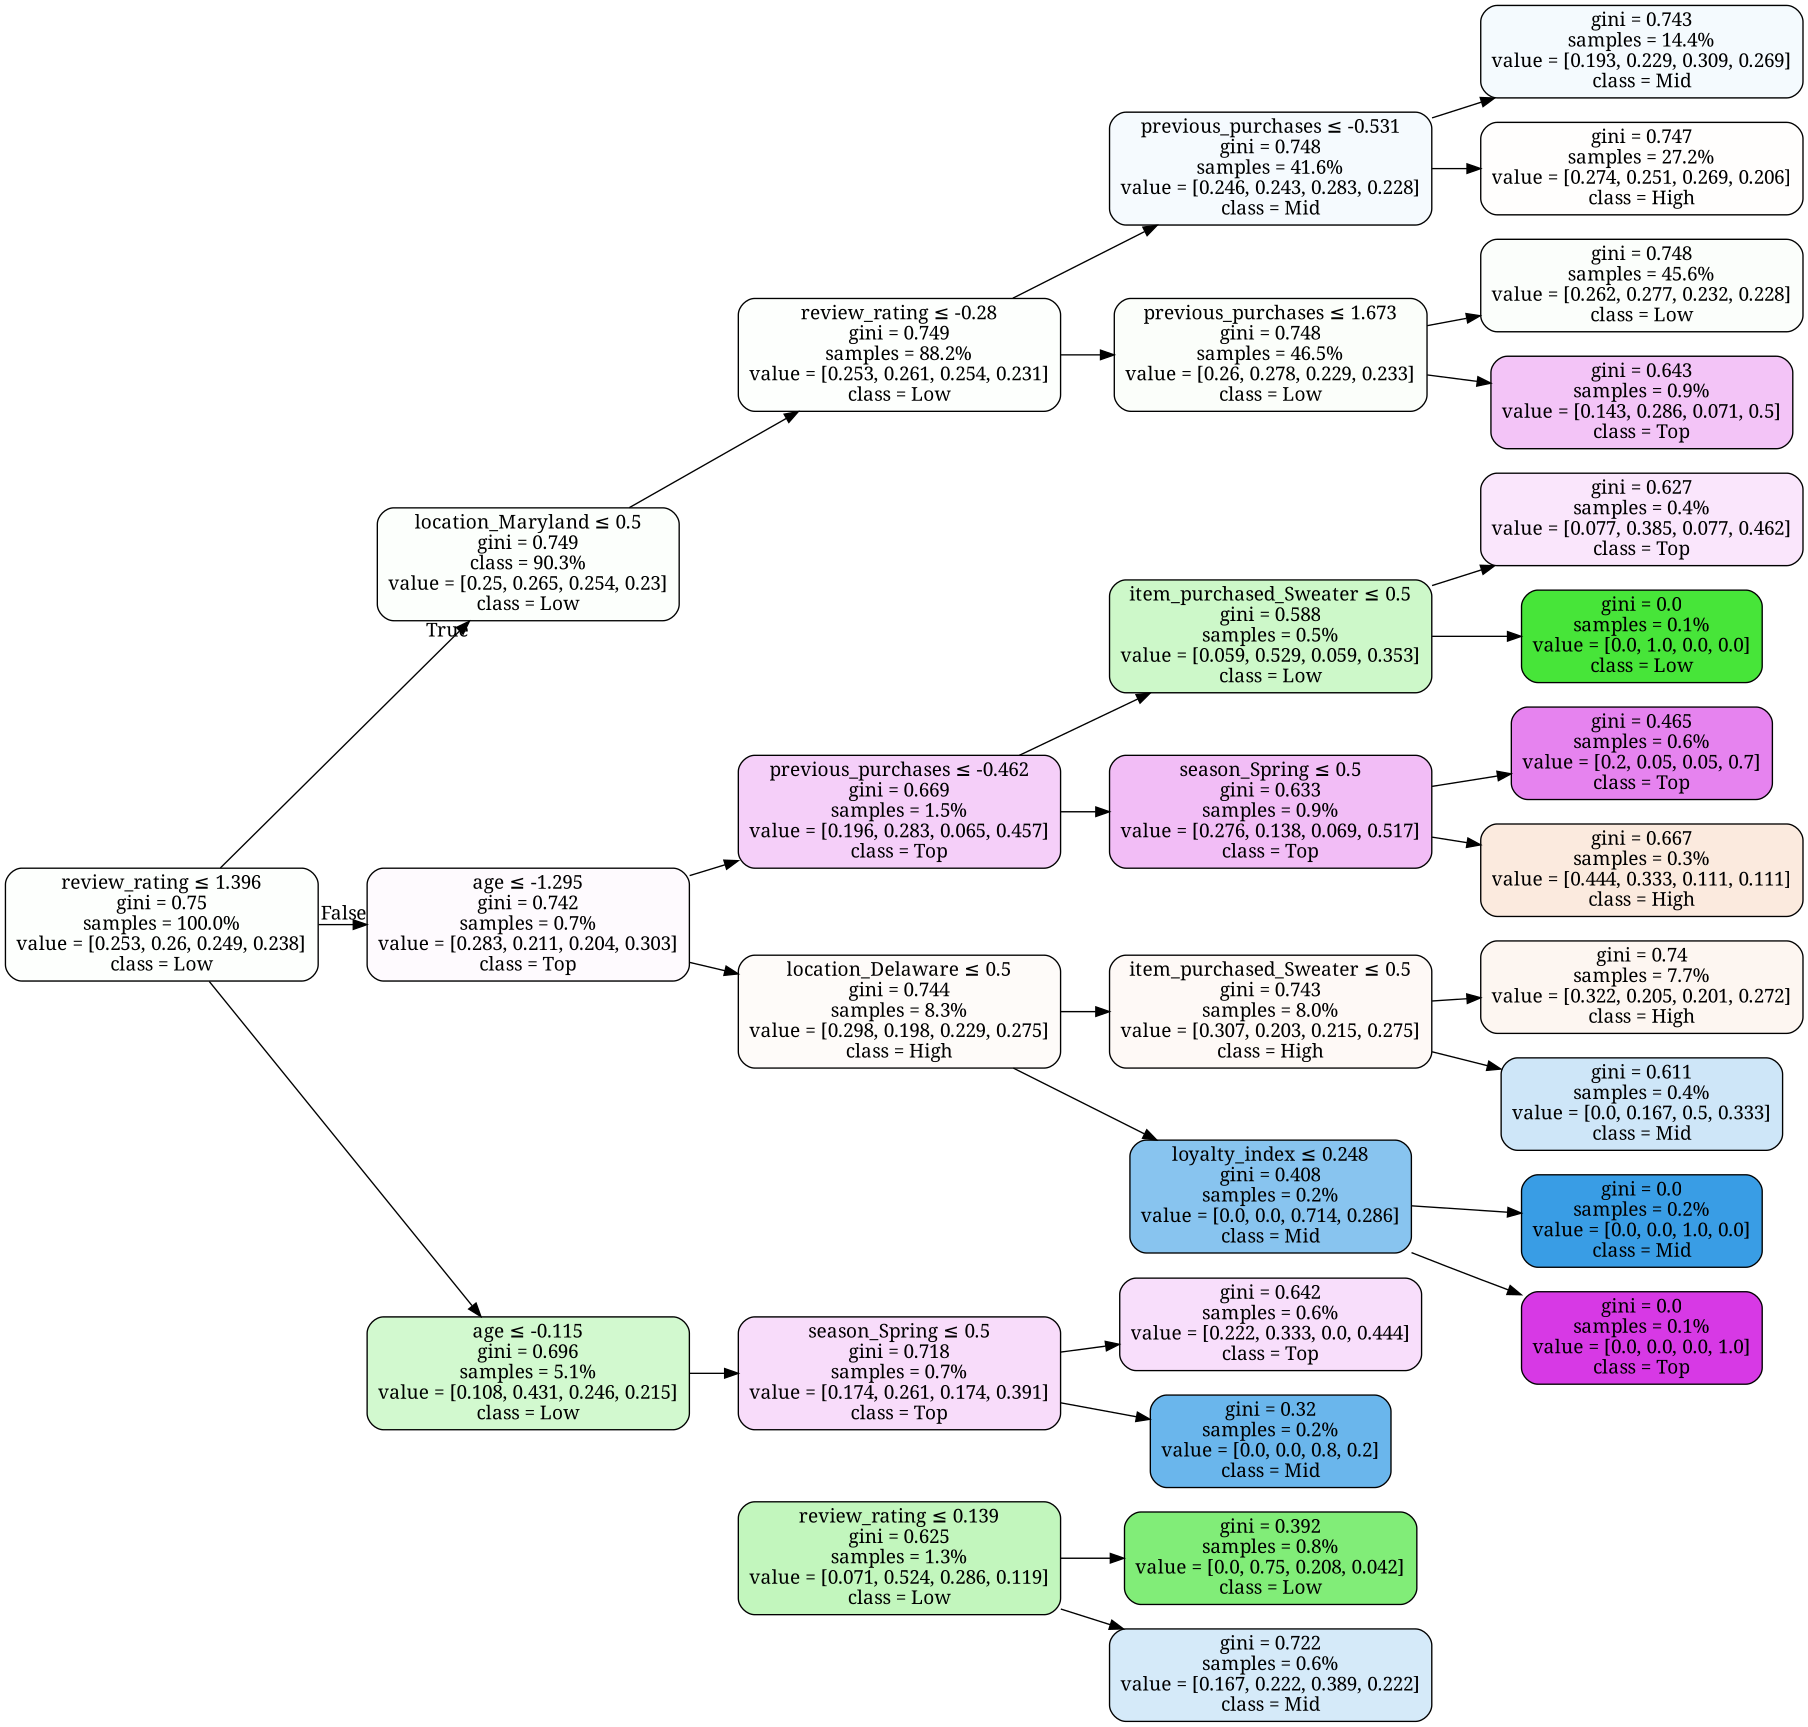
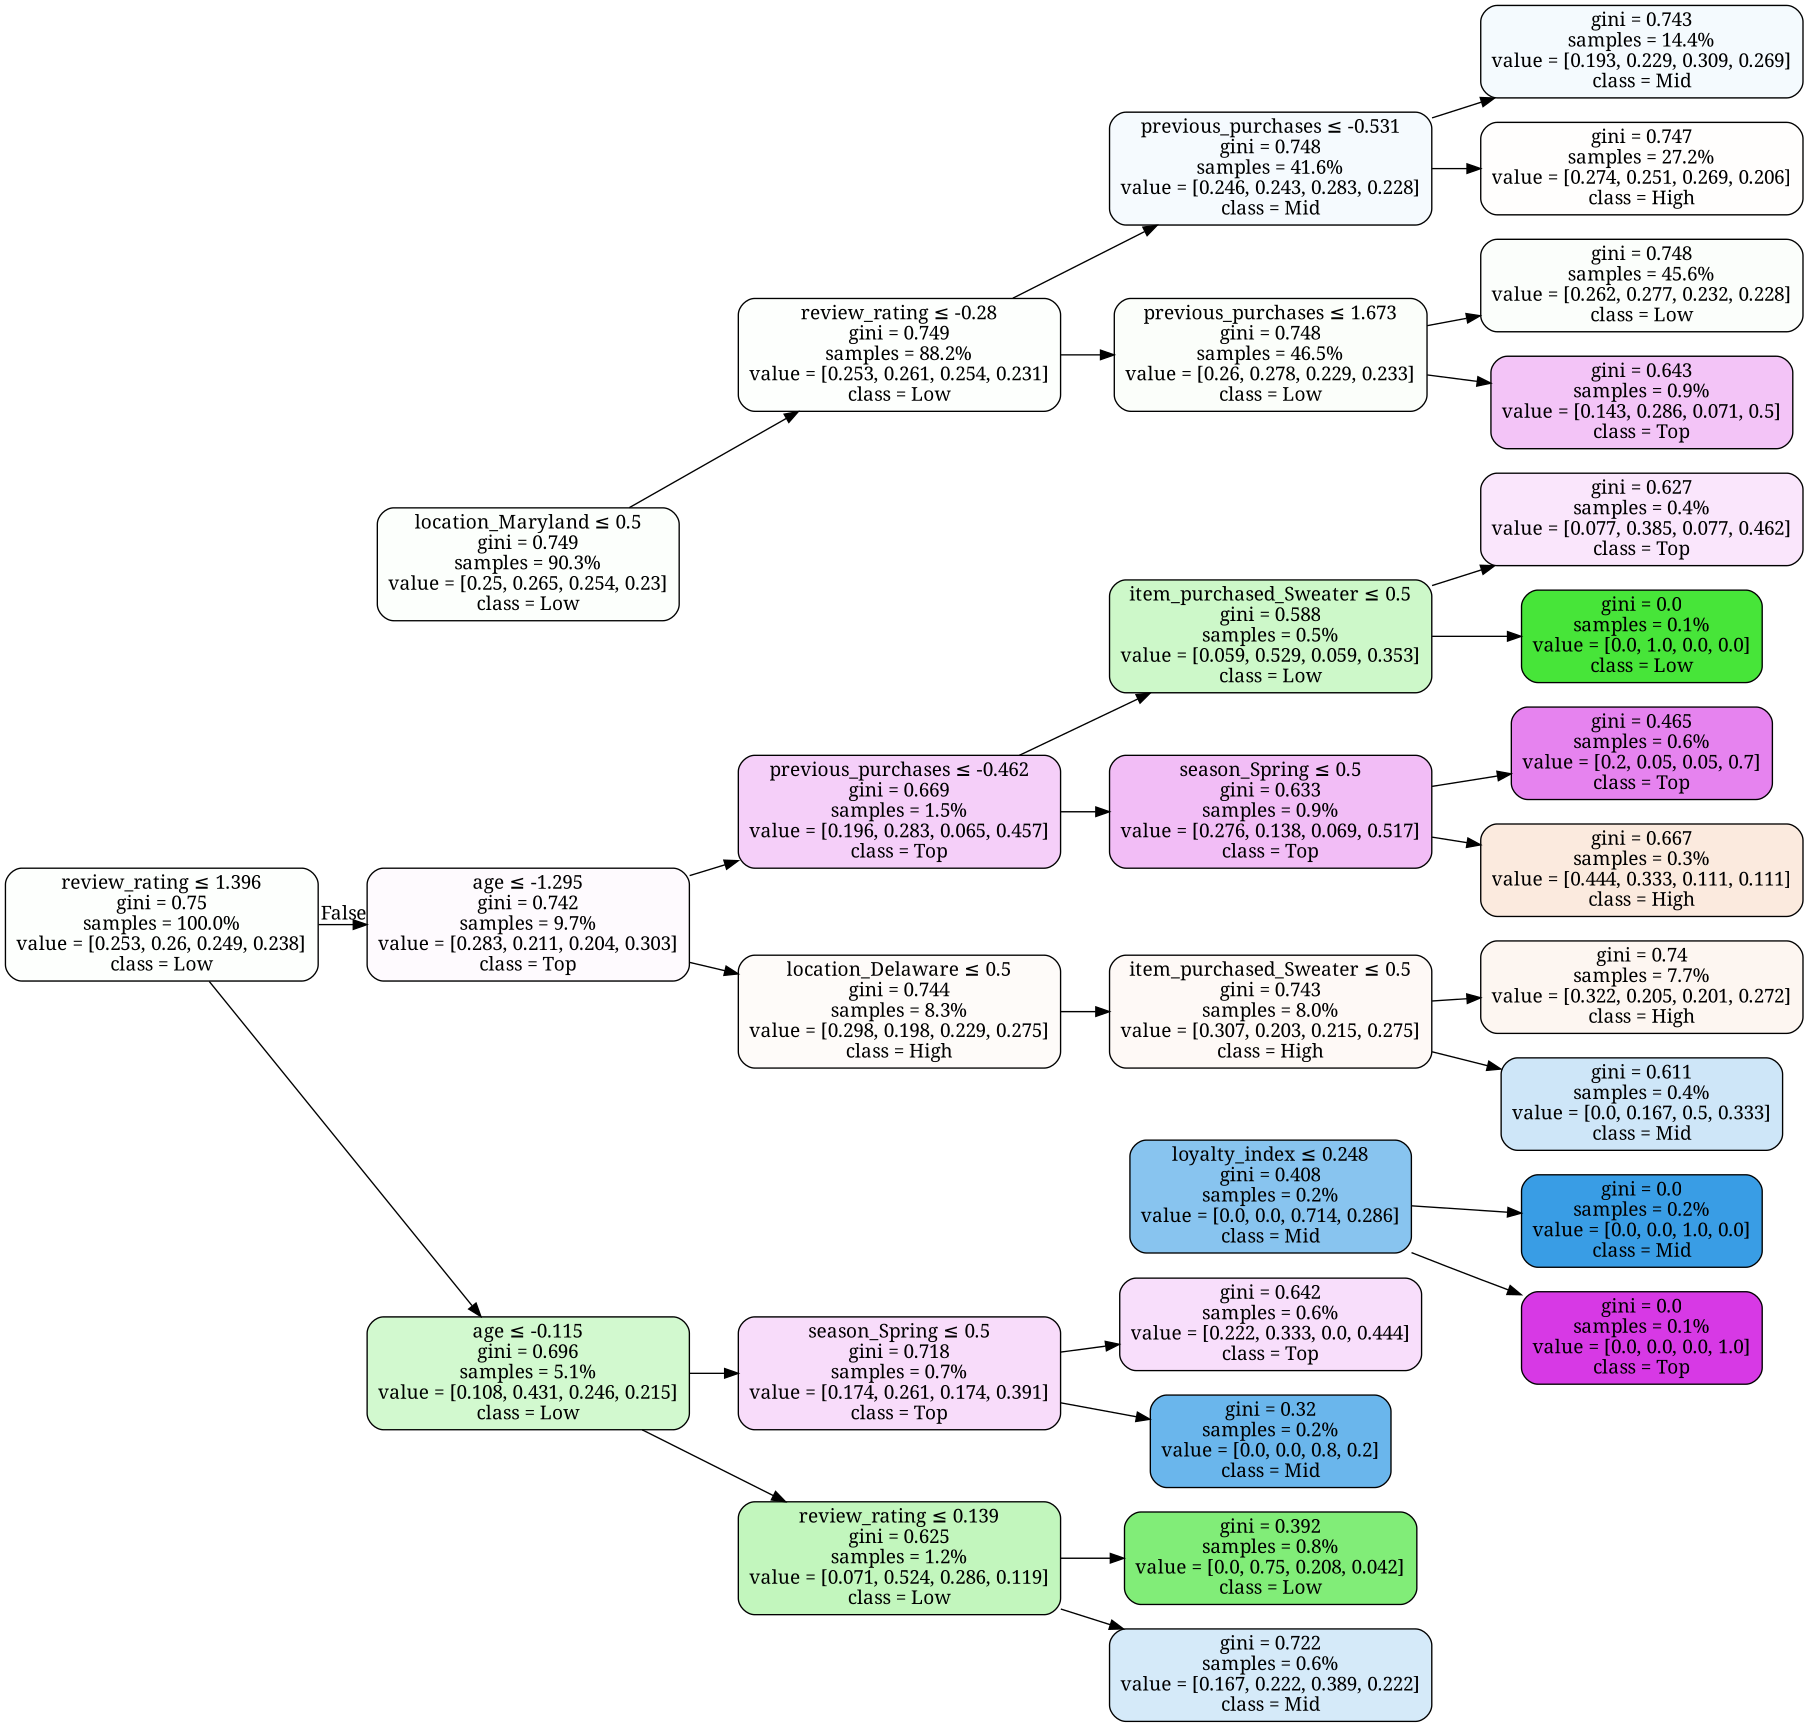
(528, 564) -> (528, 564)
(340, 749) -> none
(528, 924) -> (528, 924)
(1079, 1101) -> none
none -> (708, 1463)
(899, 1558) -> (899, 1558)
